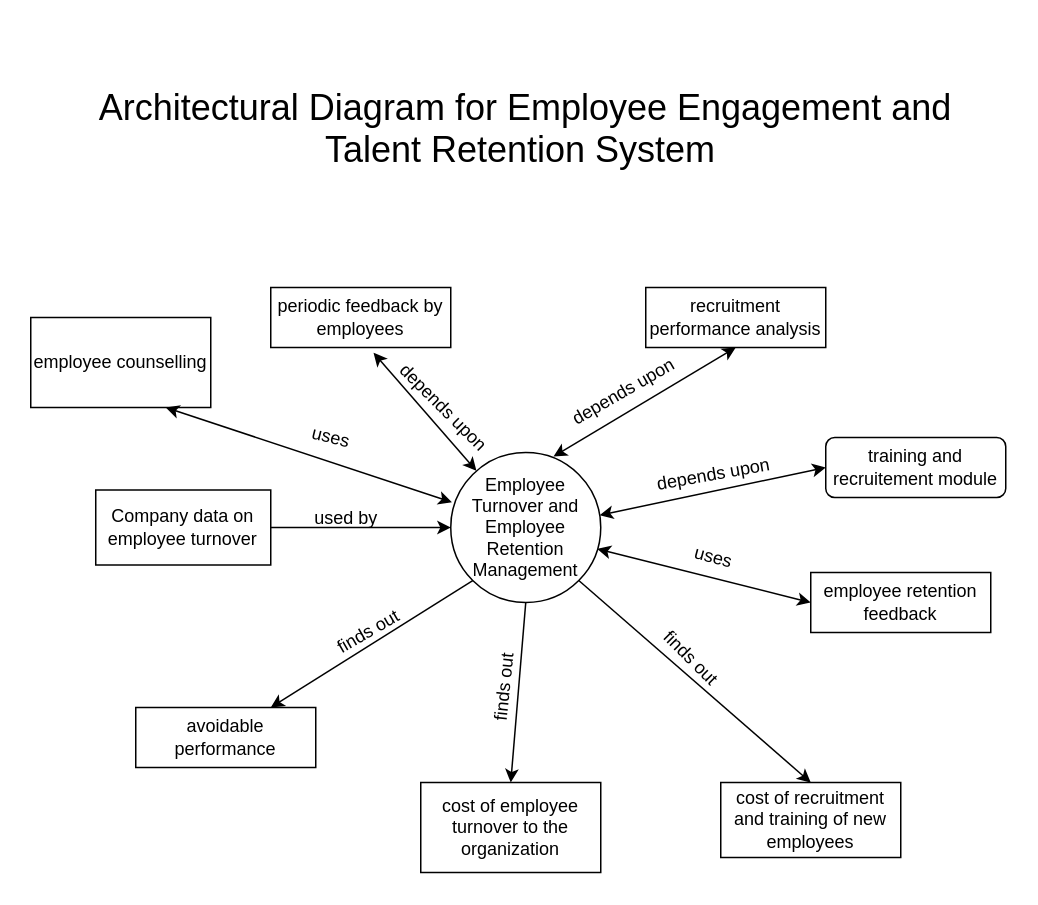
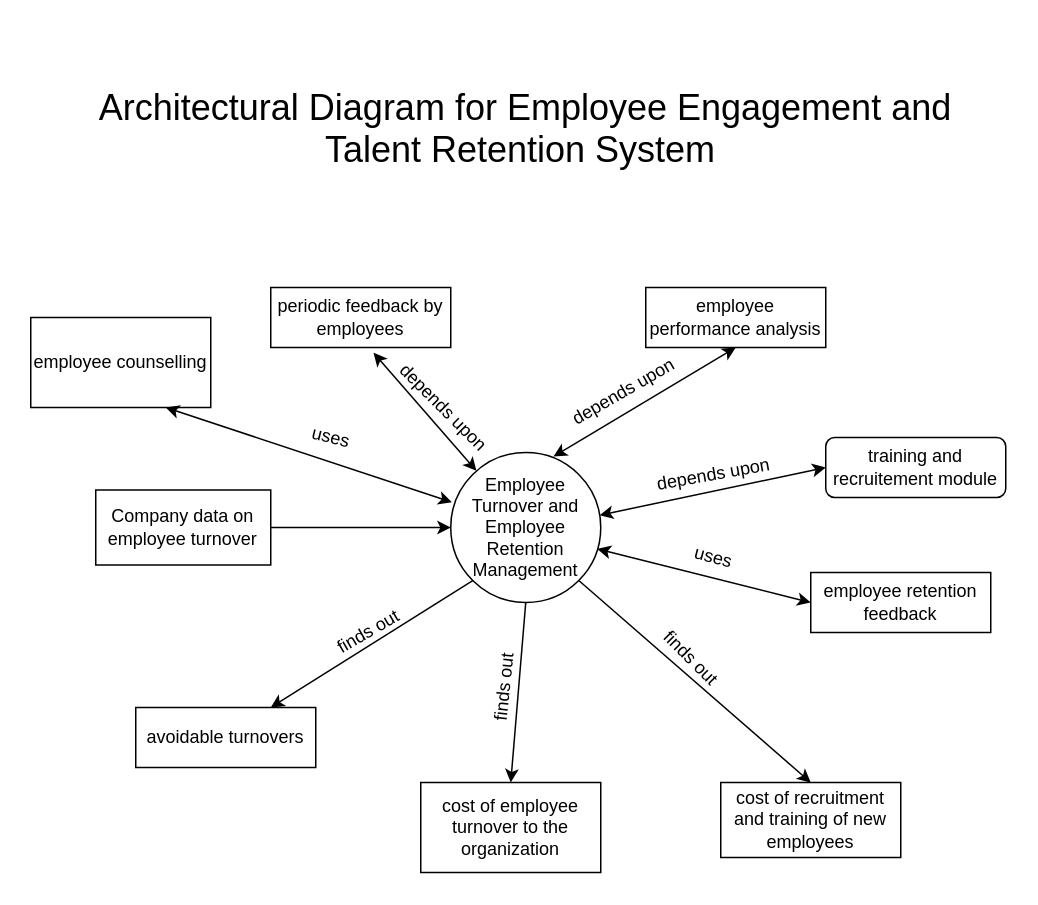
(736, 317) -> (736, 317)
(346, 512) -> none
(226, 737) -> (226, 737)
